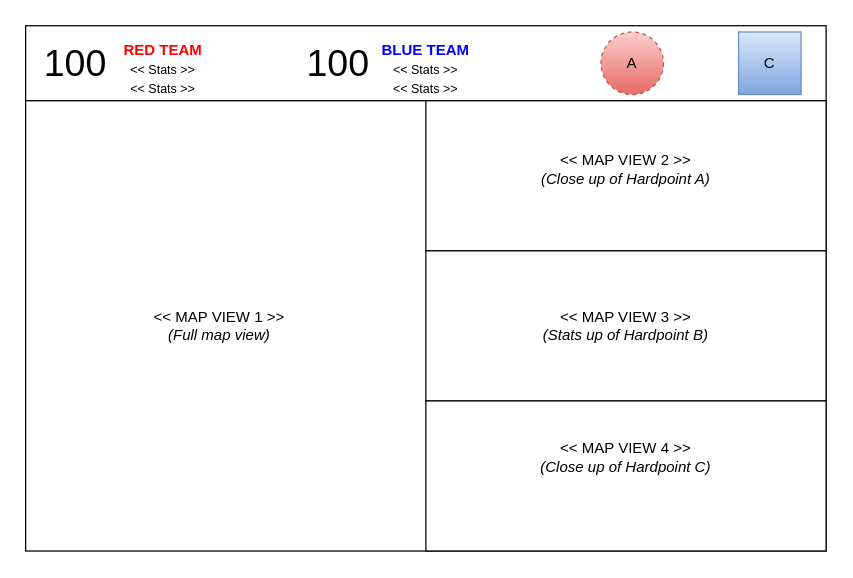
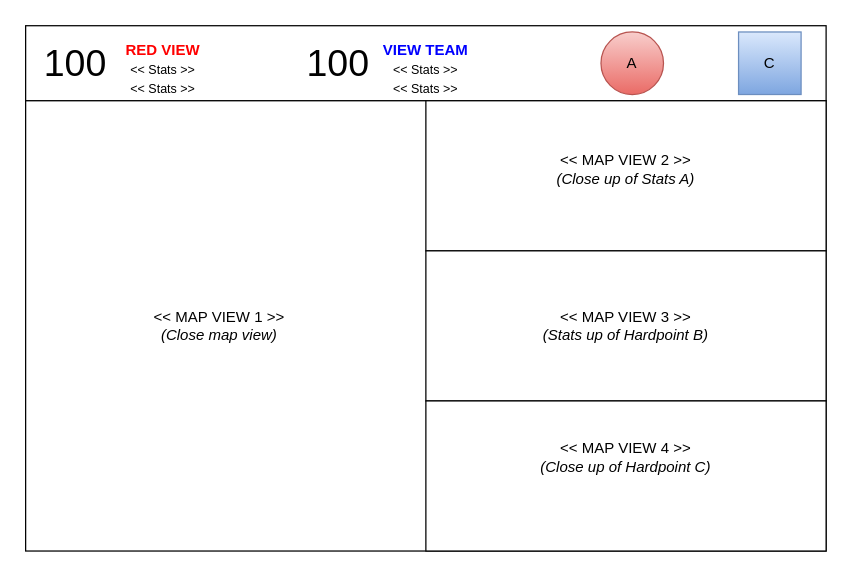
(163, 51) -> (163, 51)
(426, 51) -> (426, 51)
(632, 63) -> (632, 63)
(626, 169) -> (626, 169)
(219, 326) -> (219, 326)
